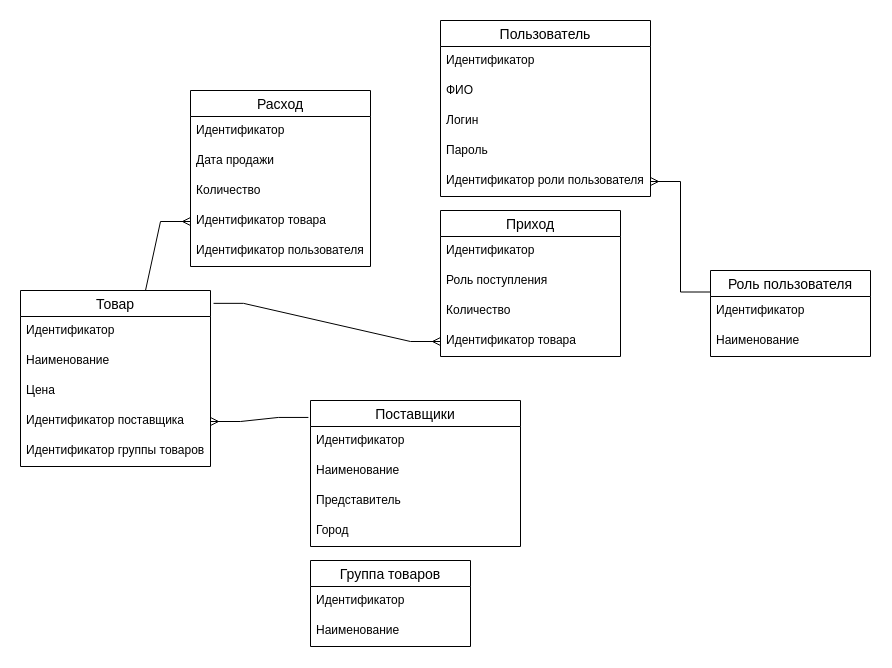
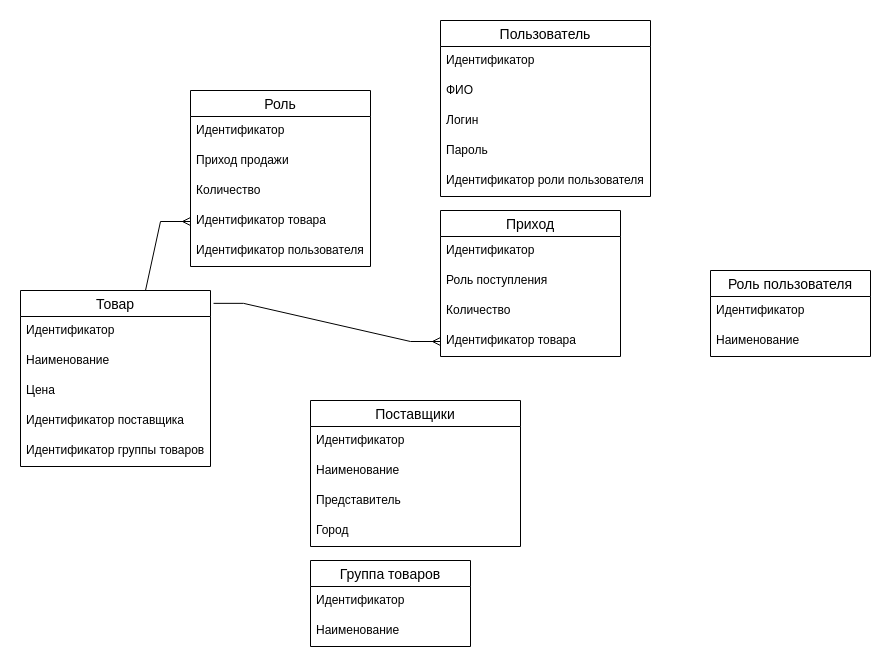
(280, 104) -> (280, 104)
(235, 160) -> (241, 160)
(681, 238) -> none
(260, 419) -> none
